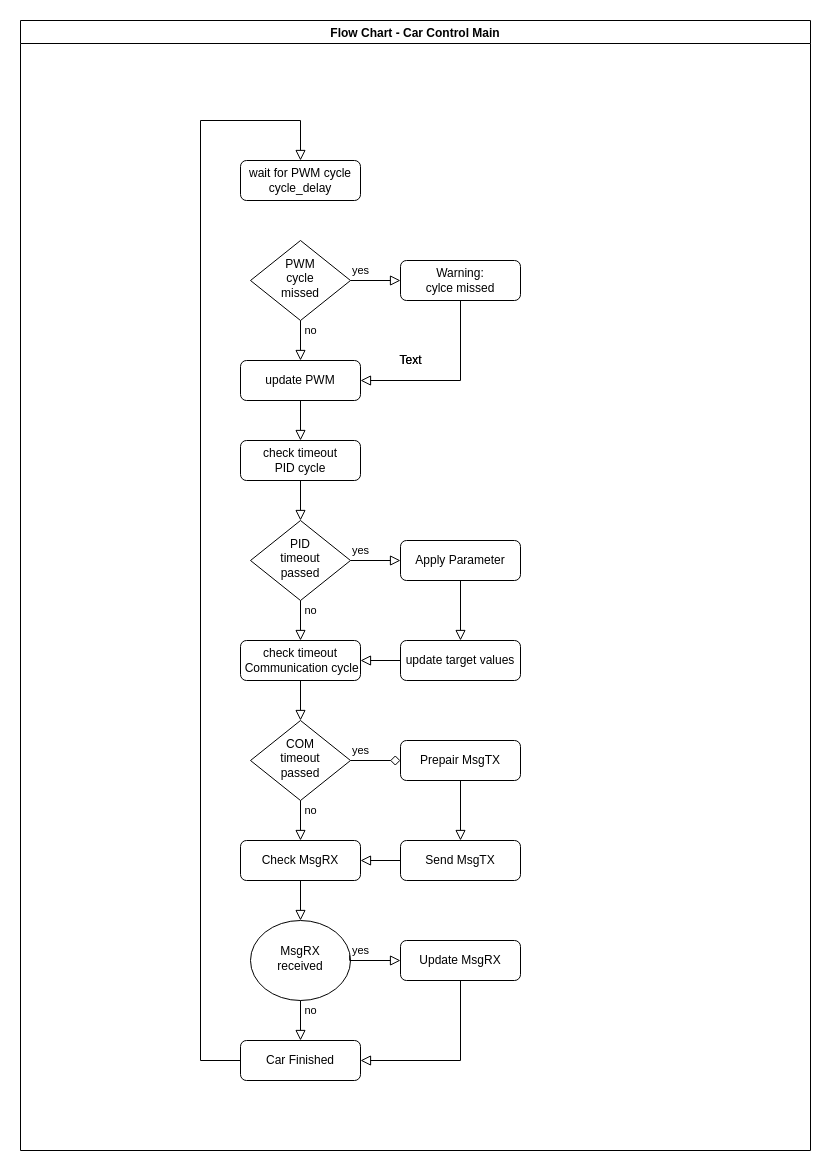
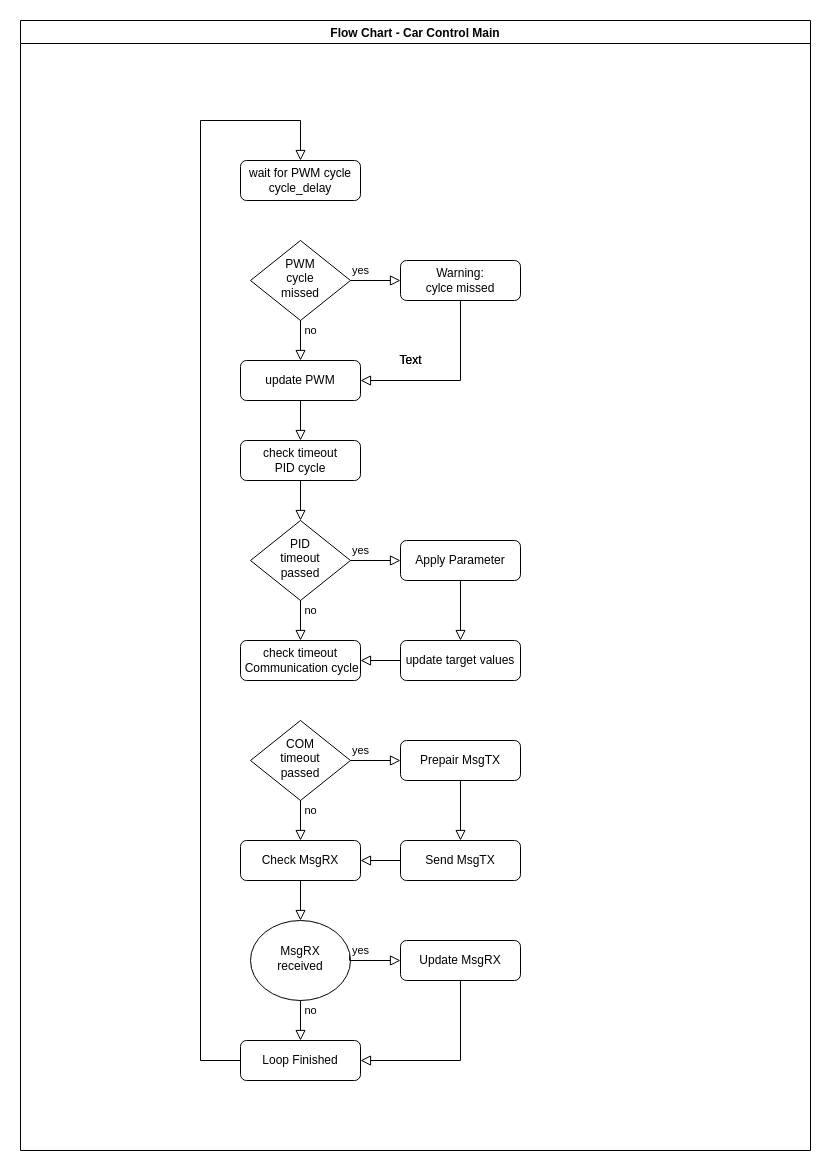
(301, 695) -> none
(389, 761) -> (389, 761)
(301, 1061) -> (301, 1061)
